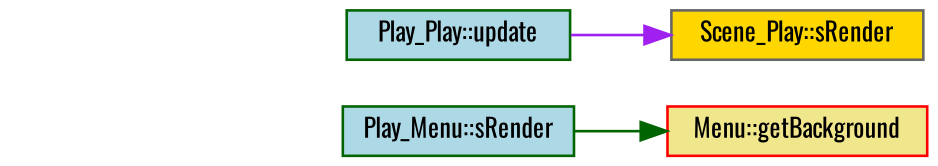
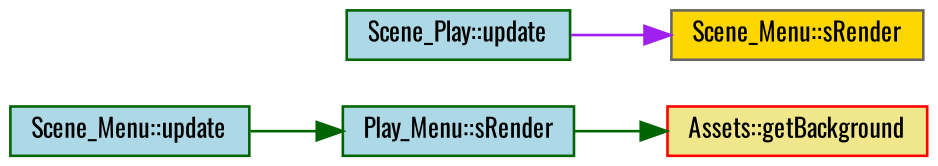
(458, 35) -> (458, 35)
(797, 35) -> (797, 35)
none -> (130, 131)
(797, 131) -> (797, 131)
